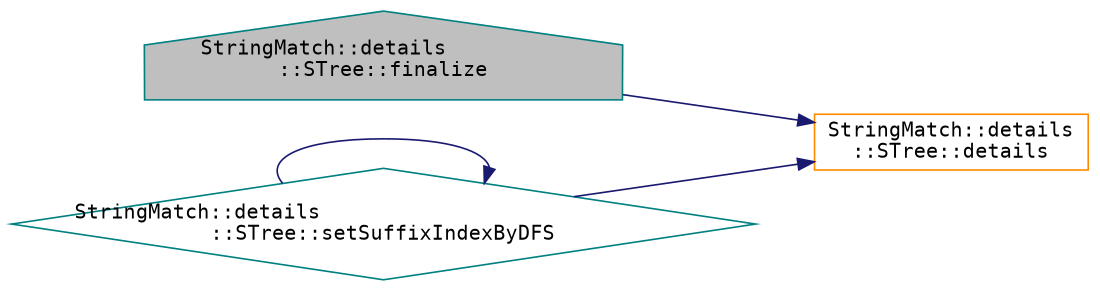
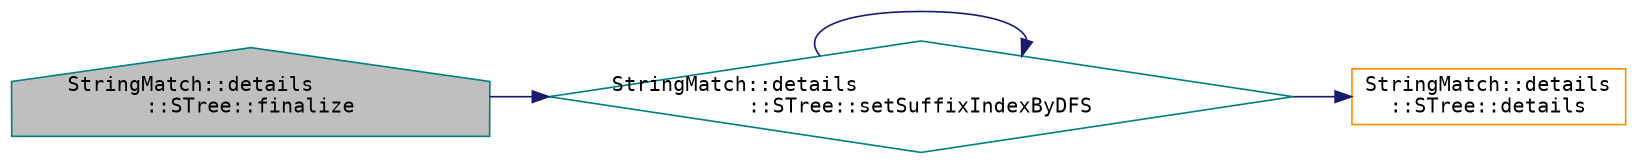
(710, 107) -> (511, 97)
